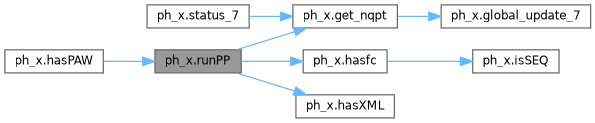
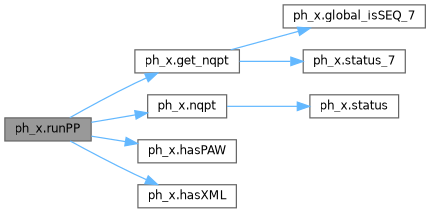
(265, 16) -> (265, 61)
(516, 16) -> (354, 16)
(123, 61) -> (108, 139)
(345, 61) -> (187, 106)
(516, 61) -> (354, 106)
